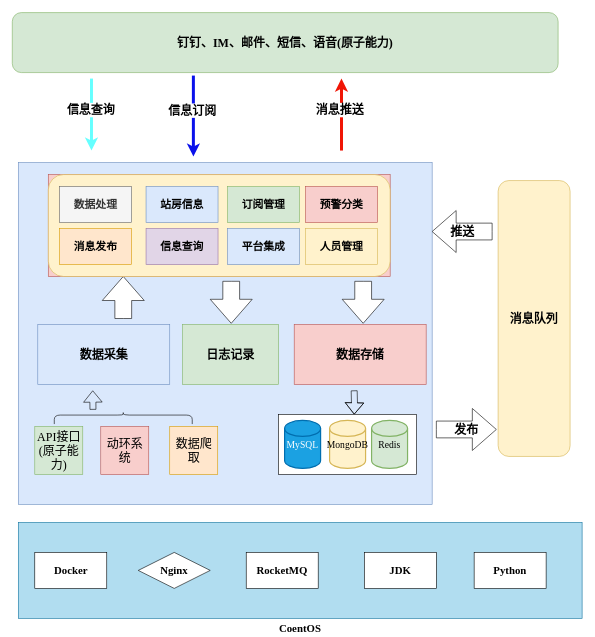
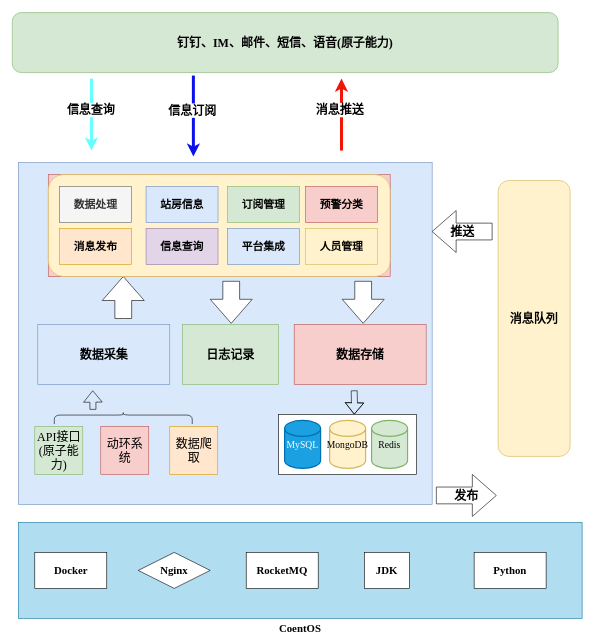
(467, 429) -> (467, 495)
(401, 570) -> (387, 570)
